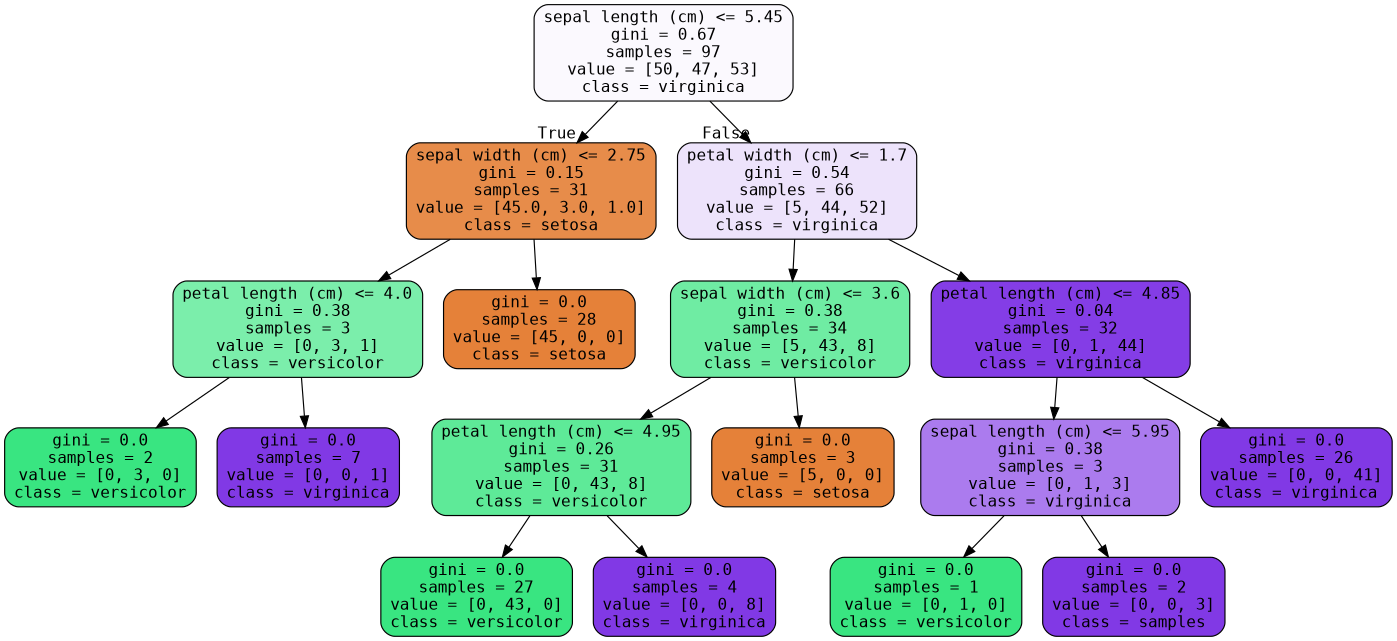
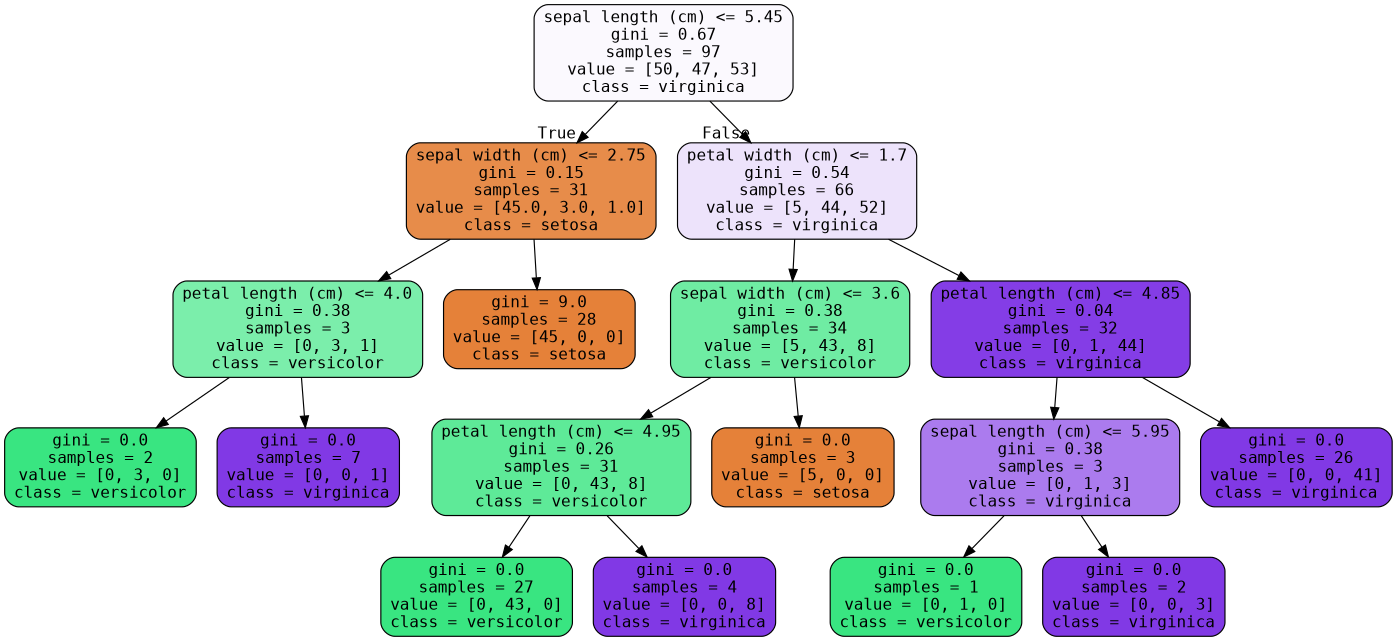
(539, 329) -> (539, 329)
(1134, 597) -> (1134, 597)
